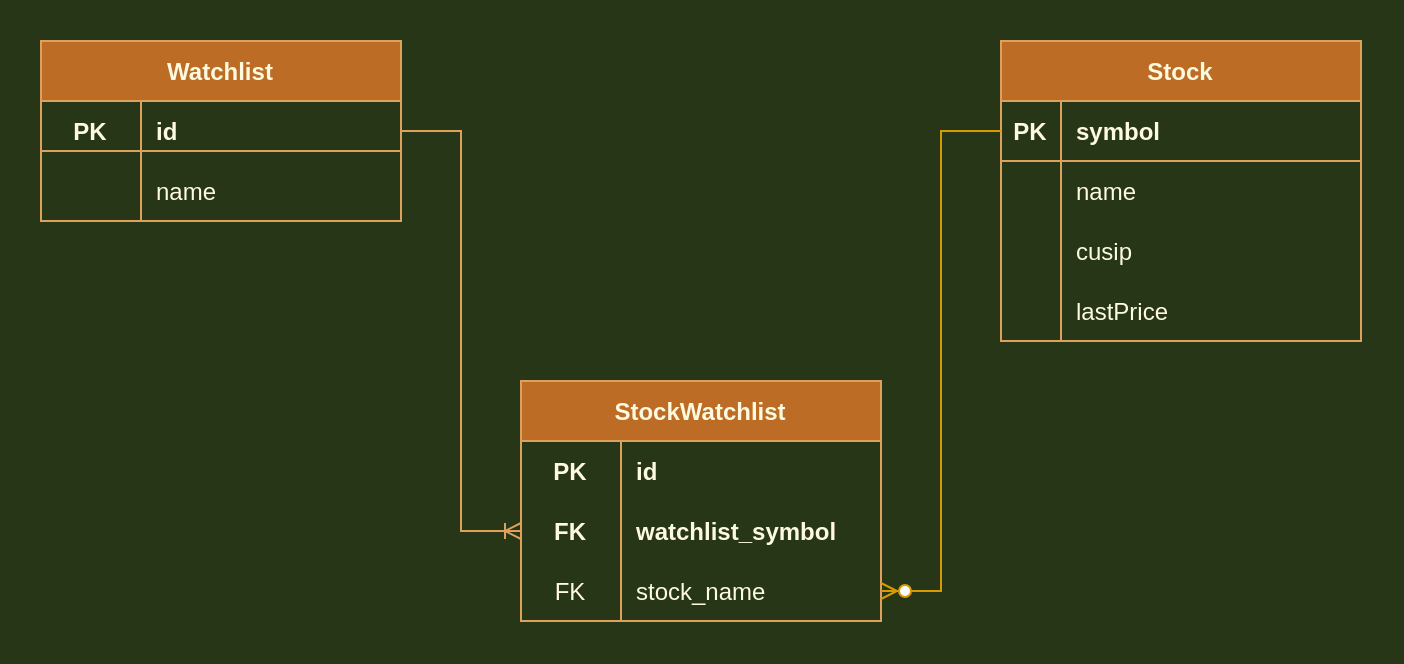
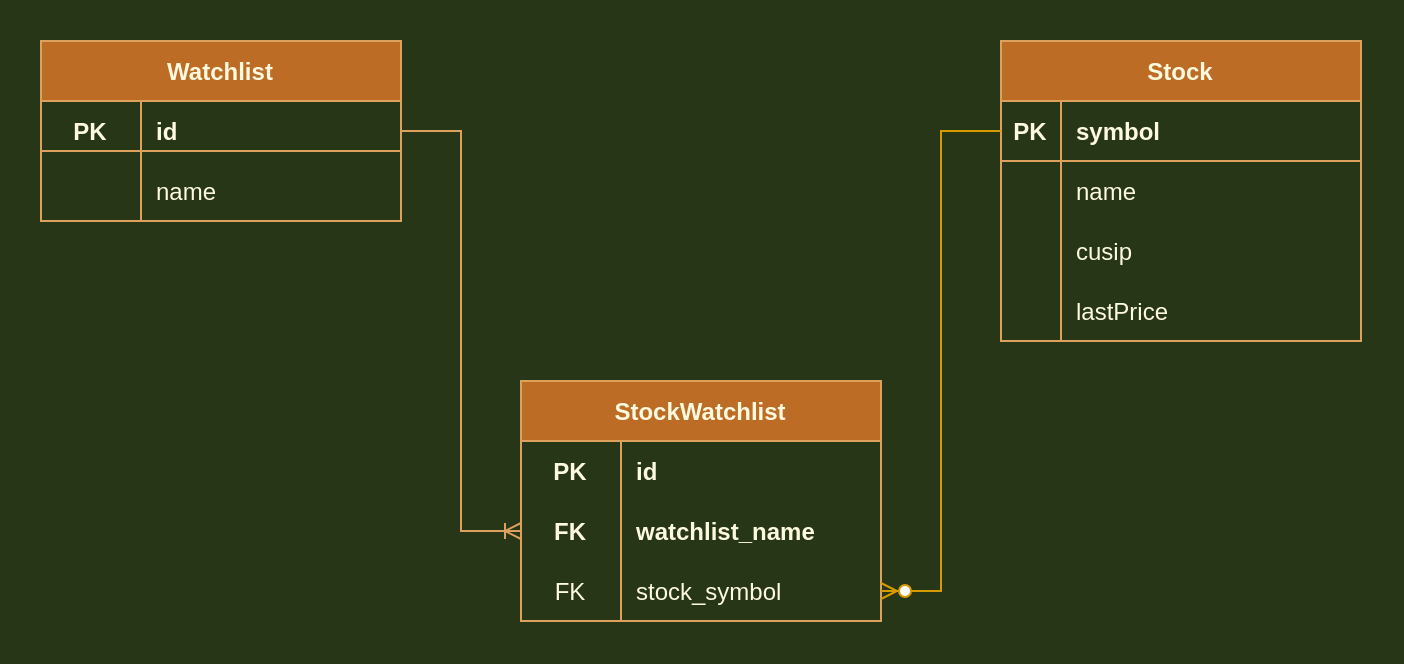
(734, 532) -> (724, 532)
(703, 592) -> (714, 592)
